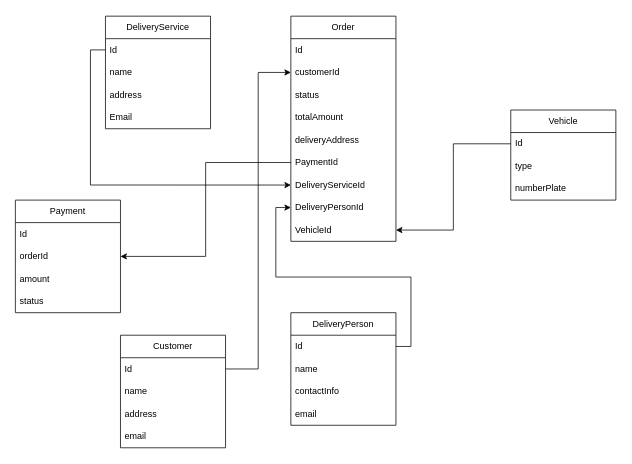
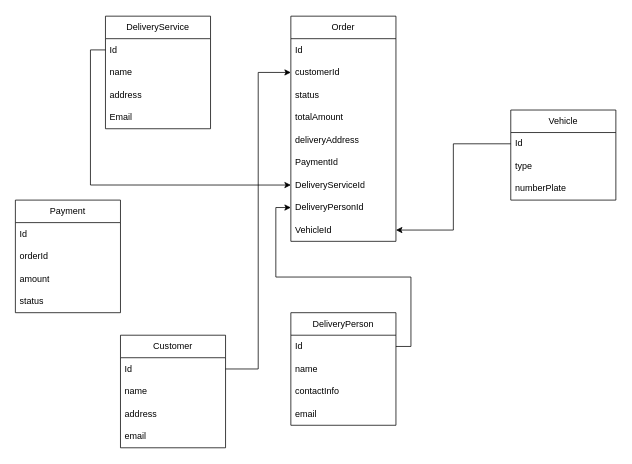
(206, 208) -> none
